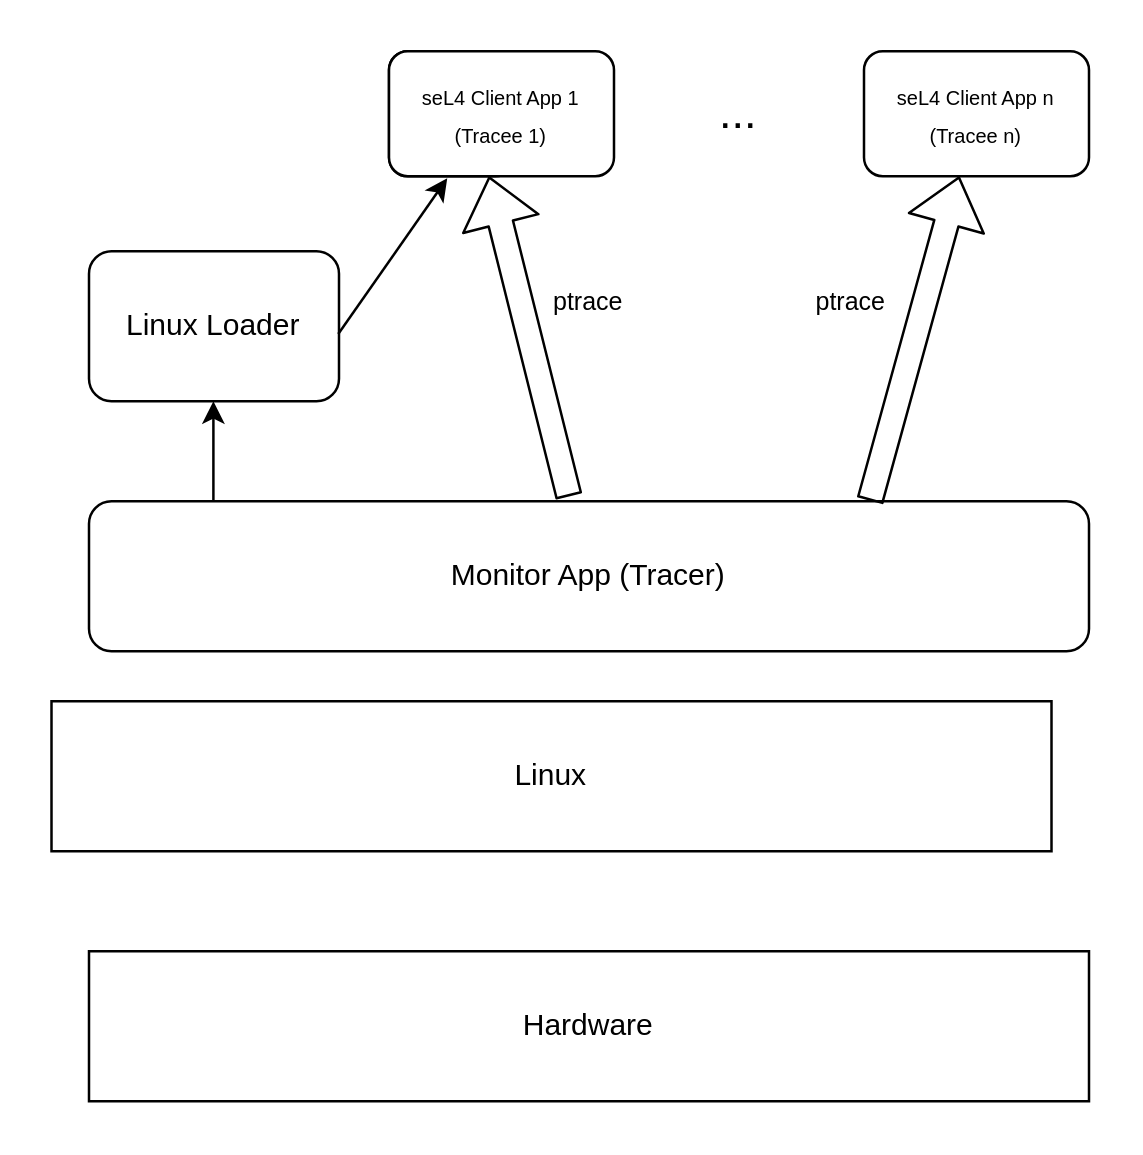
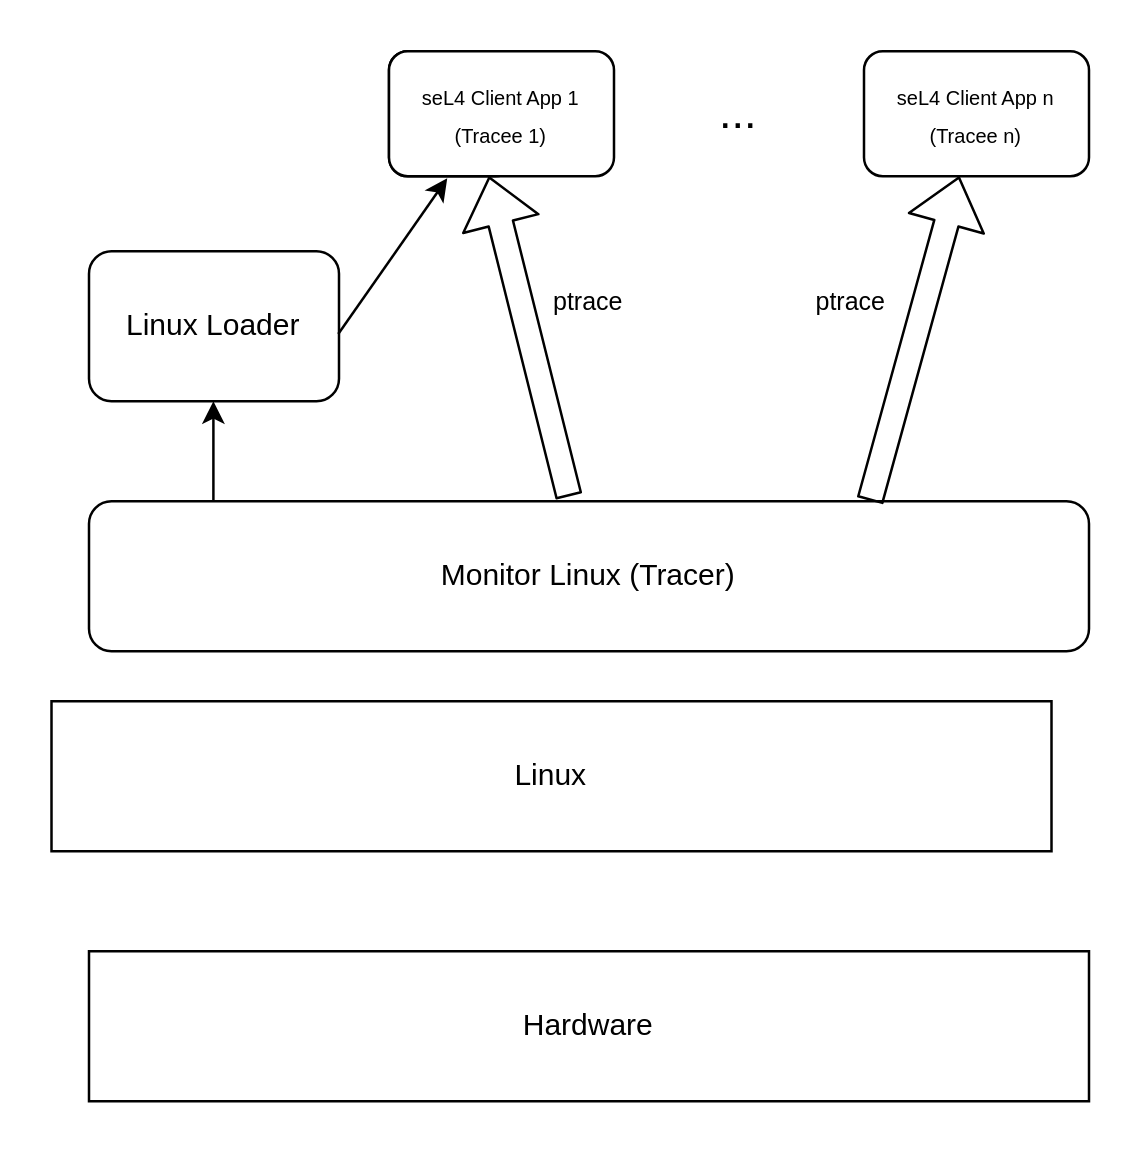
(589, 576) -> (589, 576)
